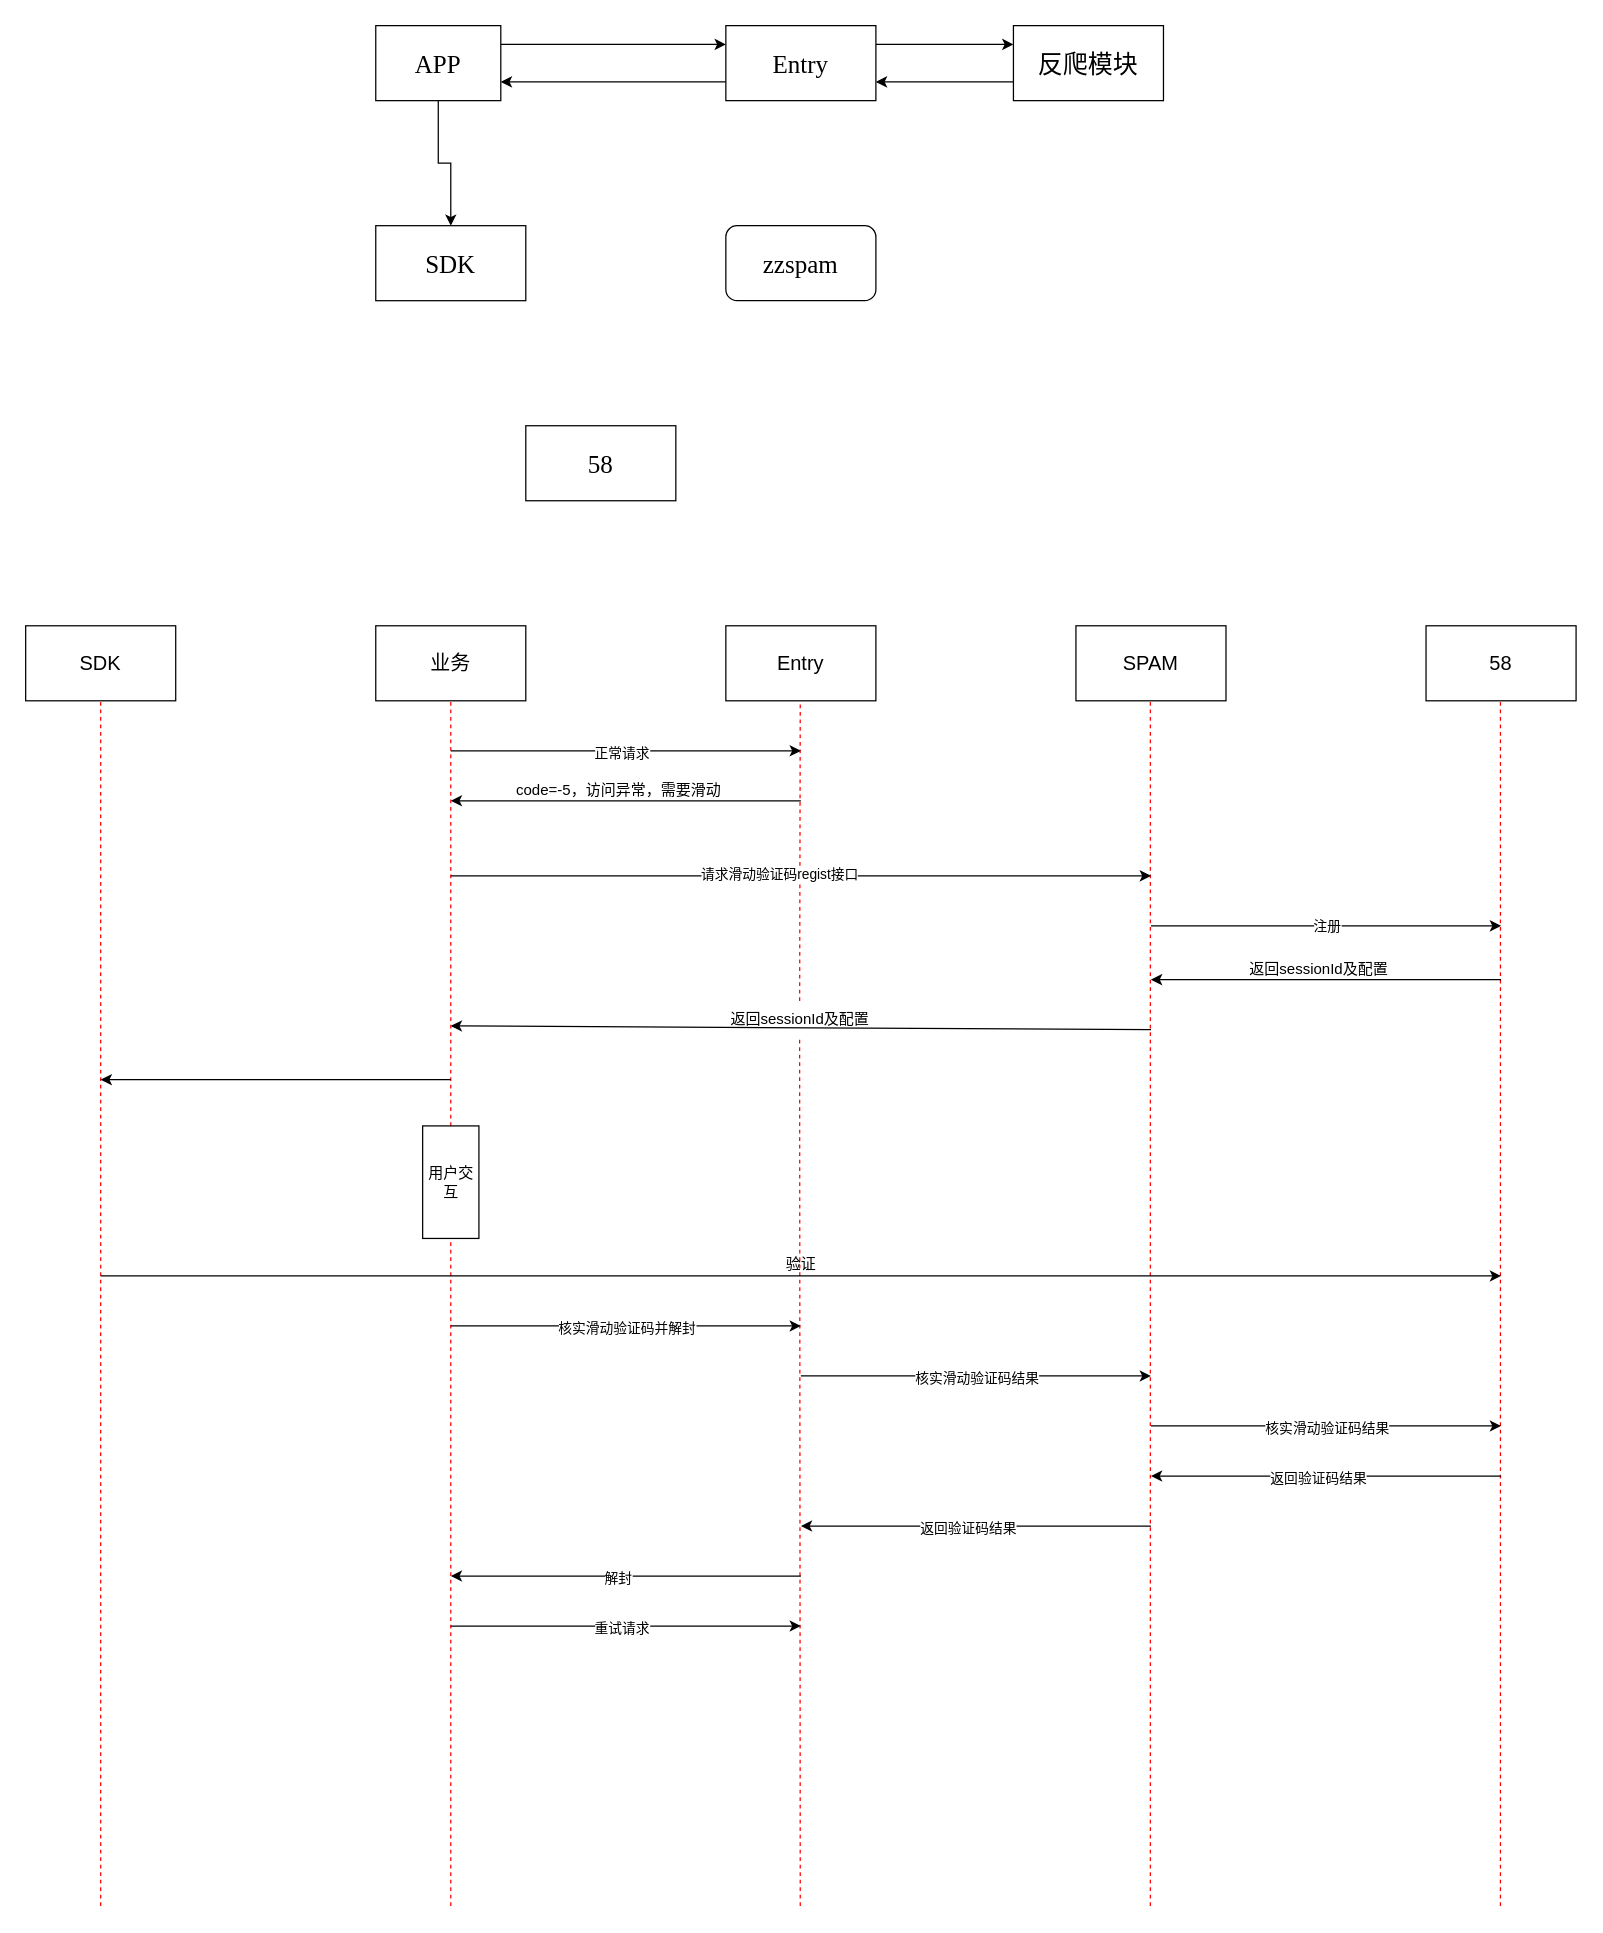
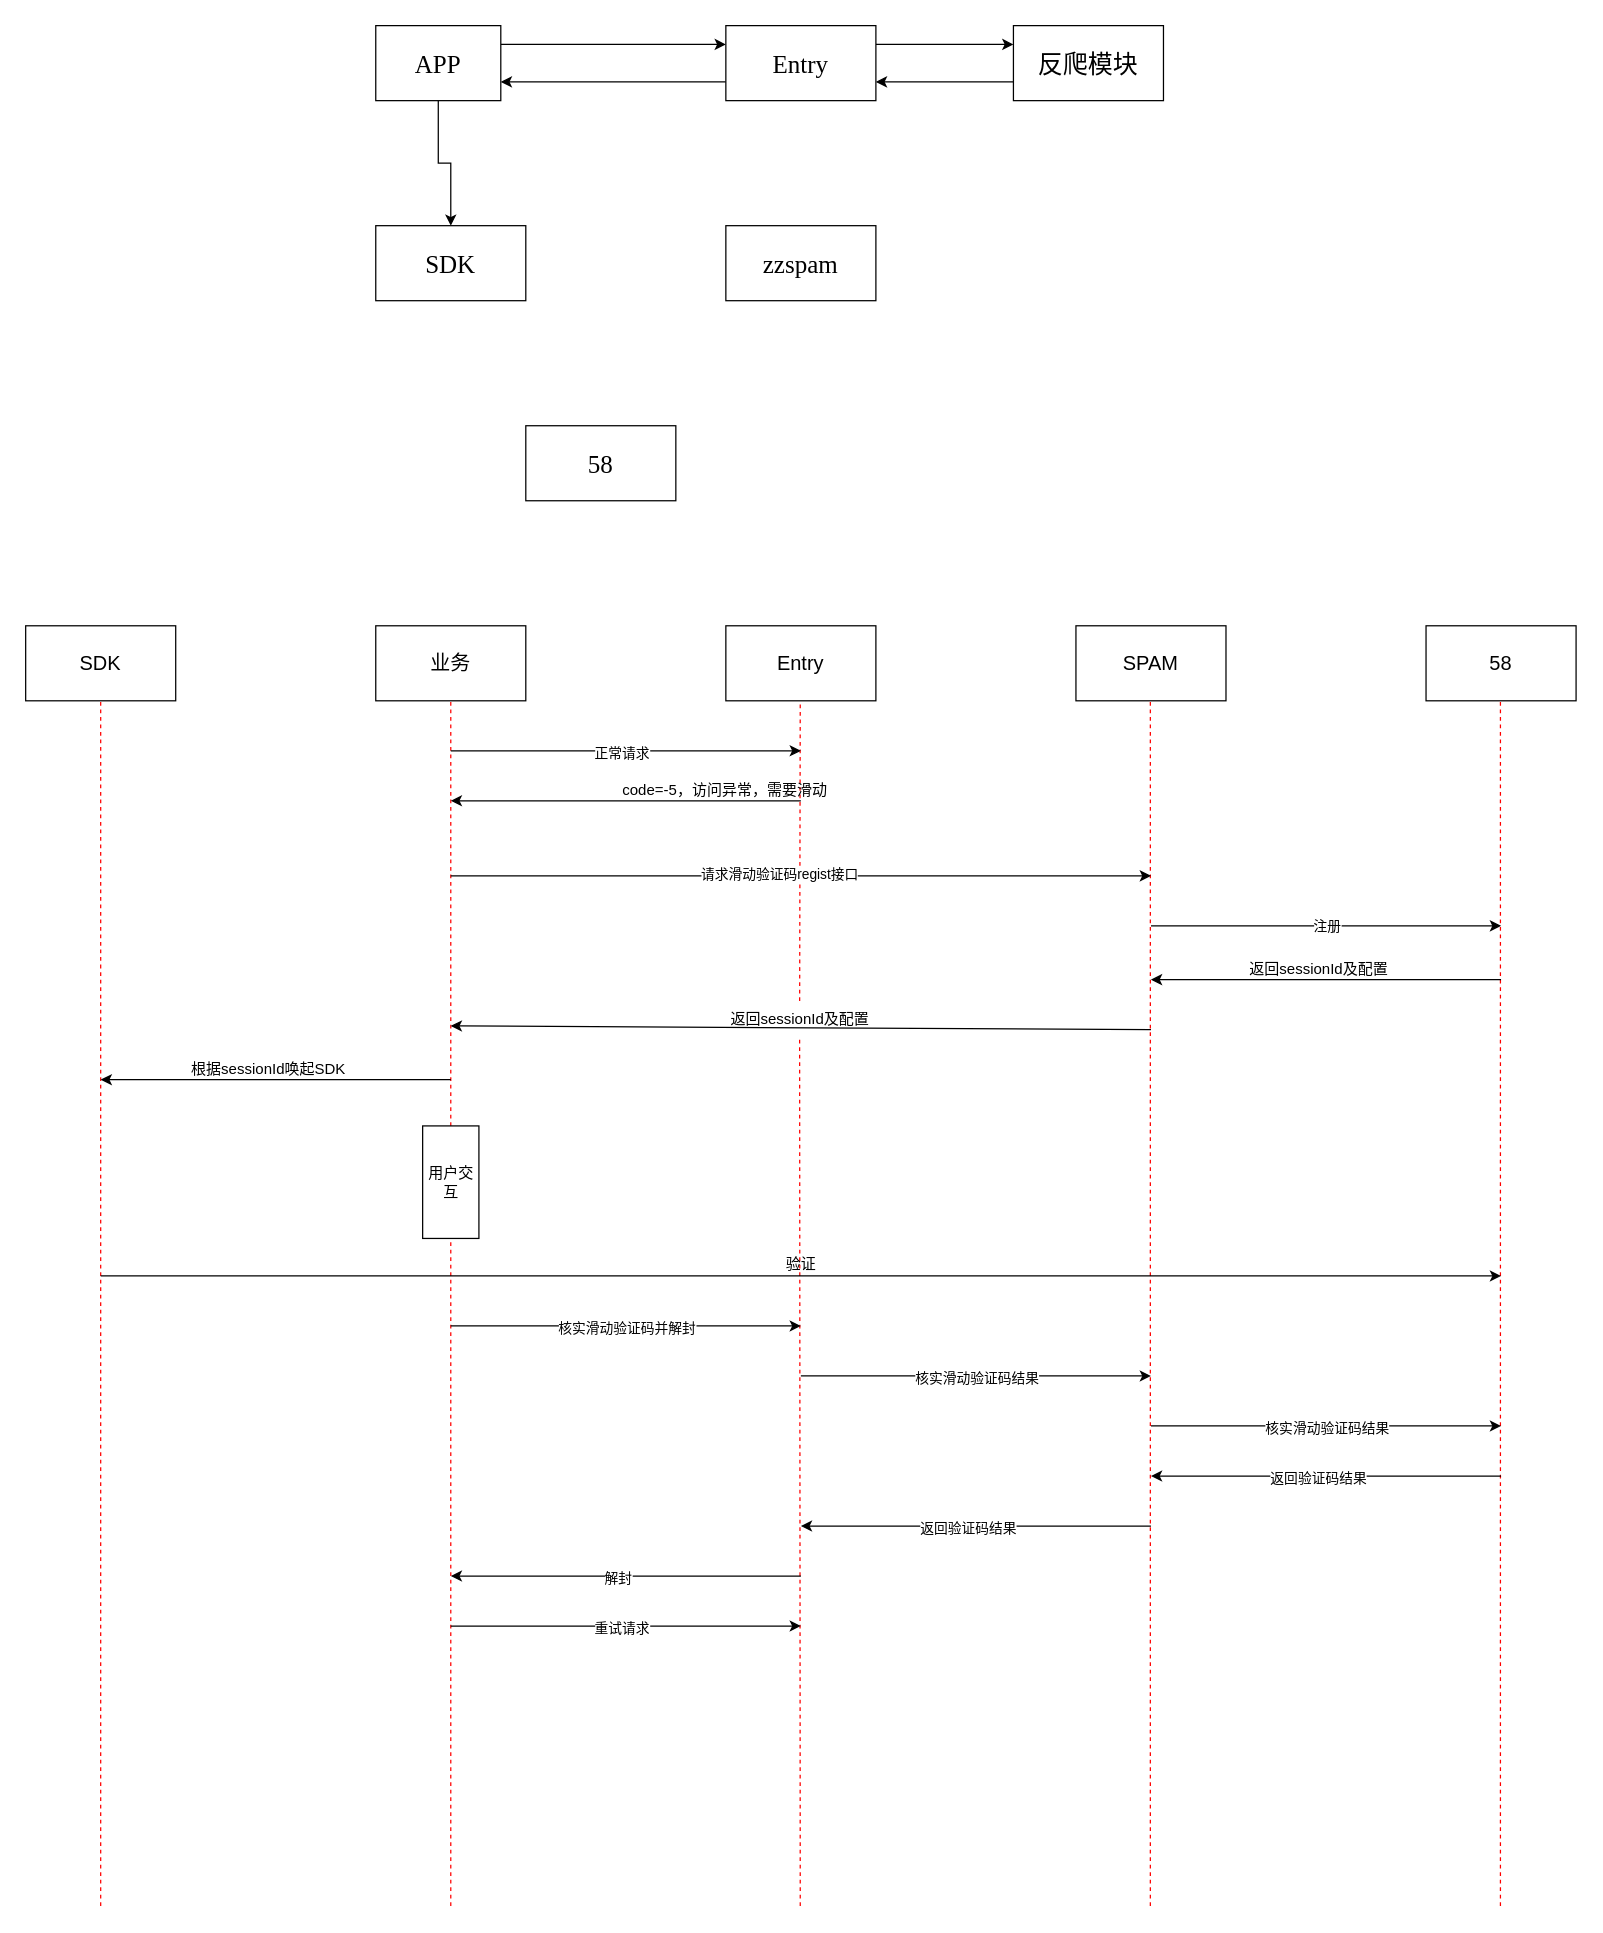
(801, 263) -> (801, 263)
(618, 791) -> (724, 791)
none -> (268, 1069)
